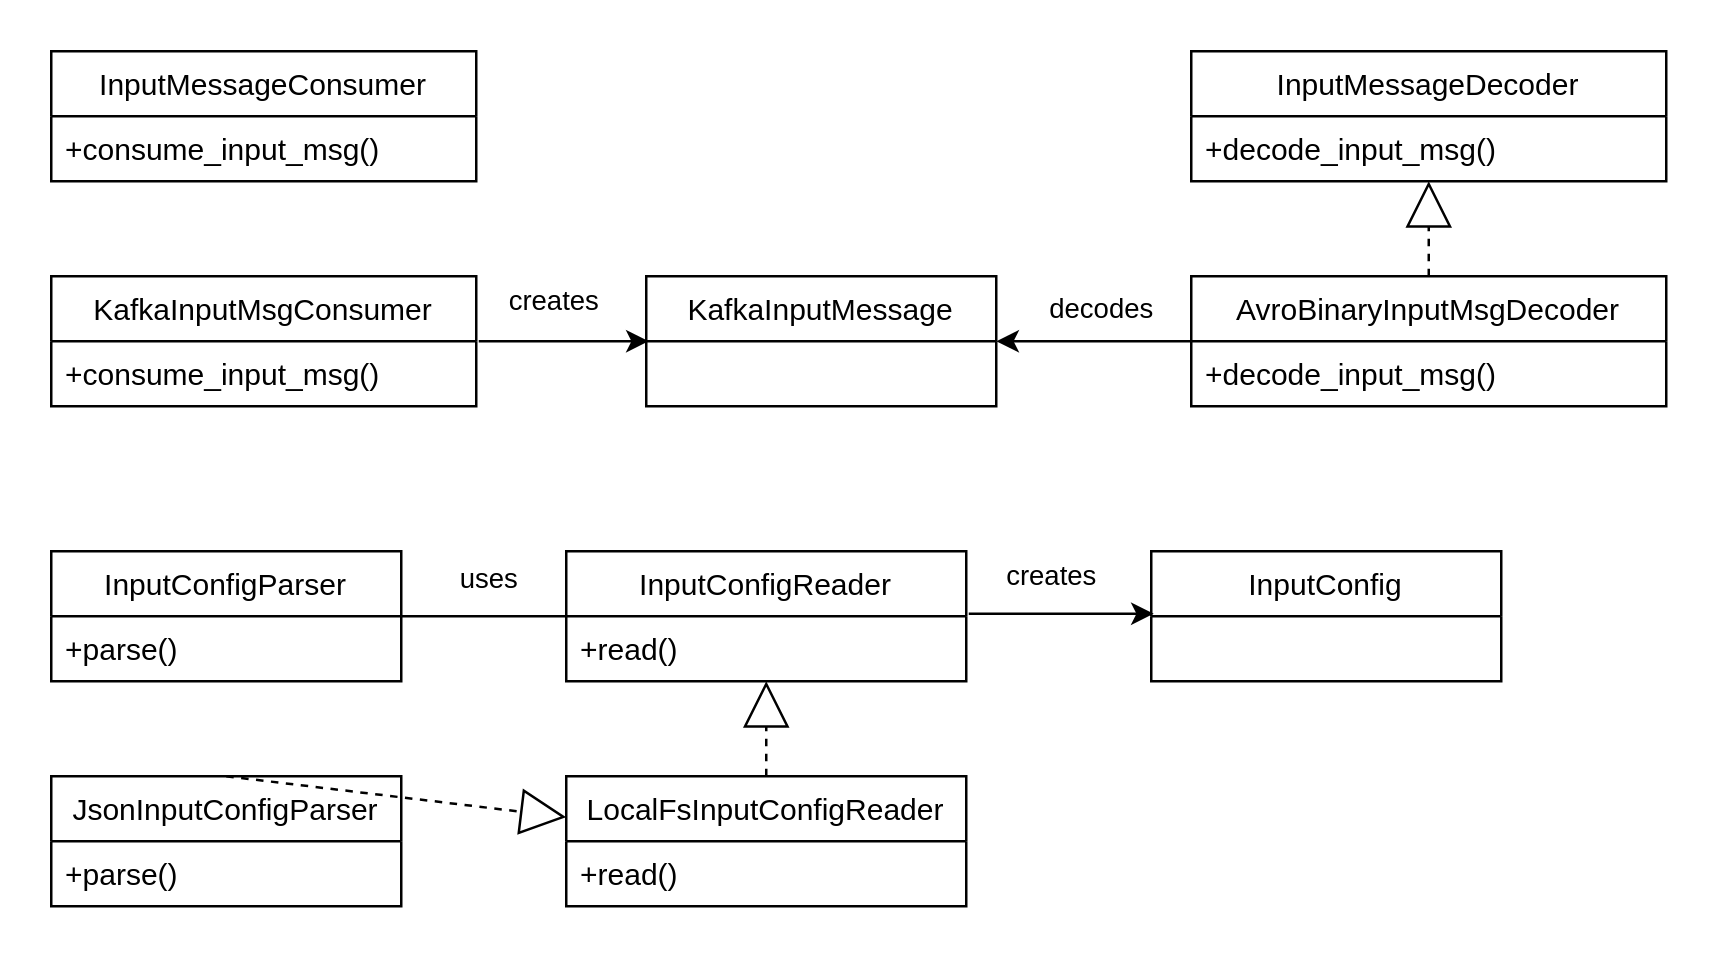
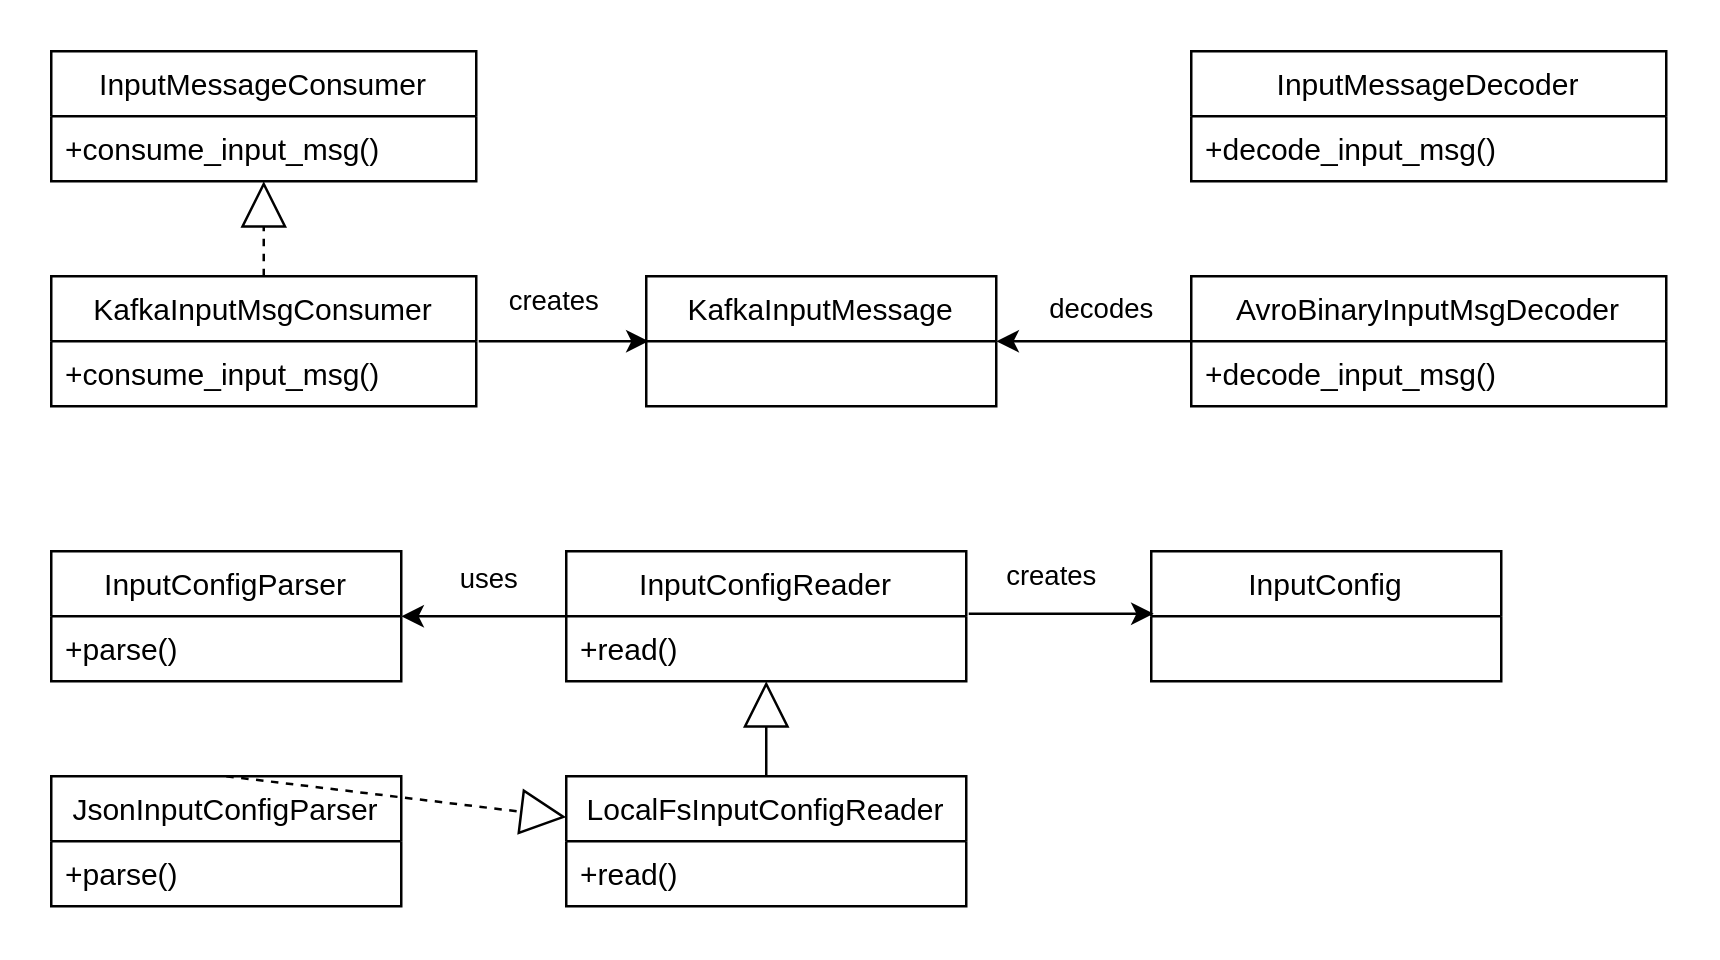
none -> (264, 252)
(1429, 252) -> none
(414, 616) -> (419, 616)
(766, 750) -> (766, 750)
